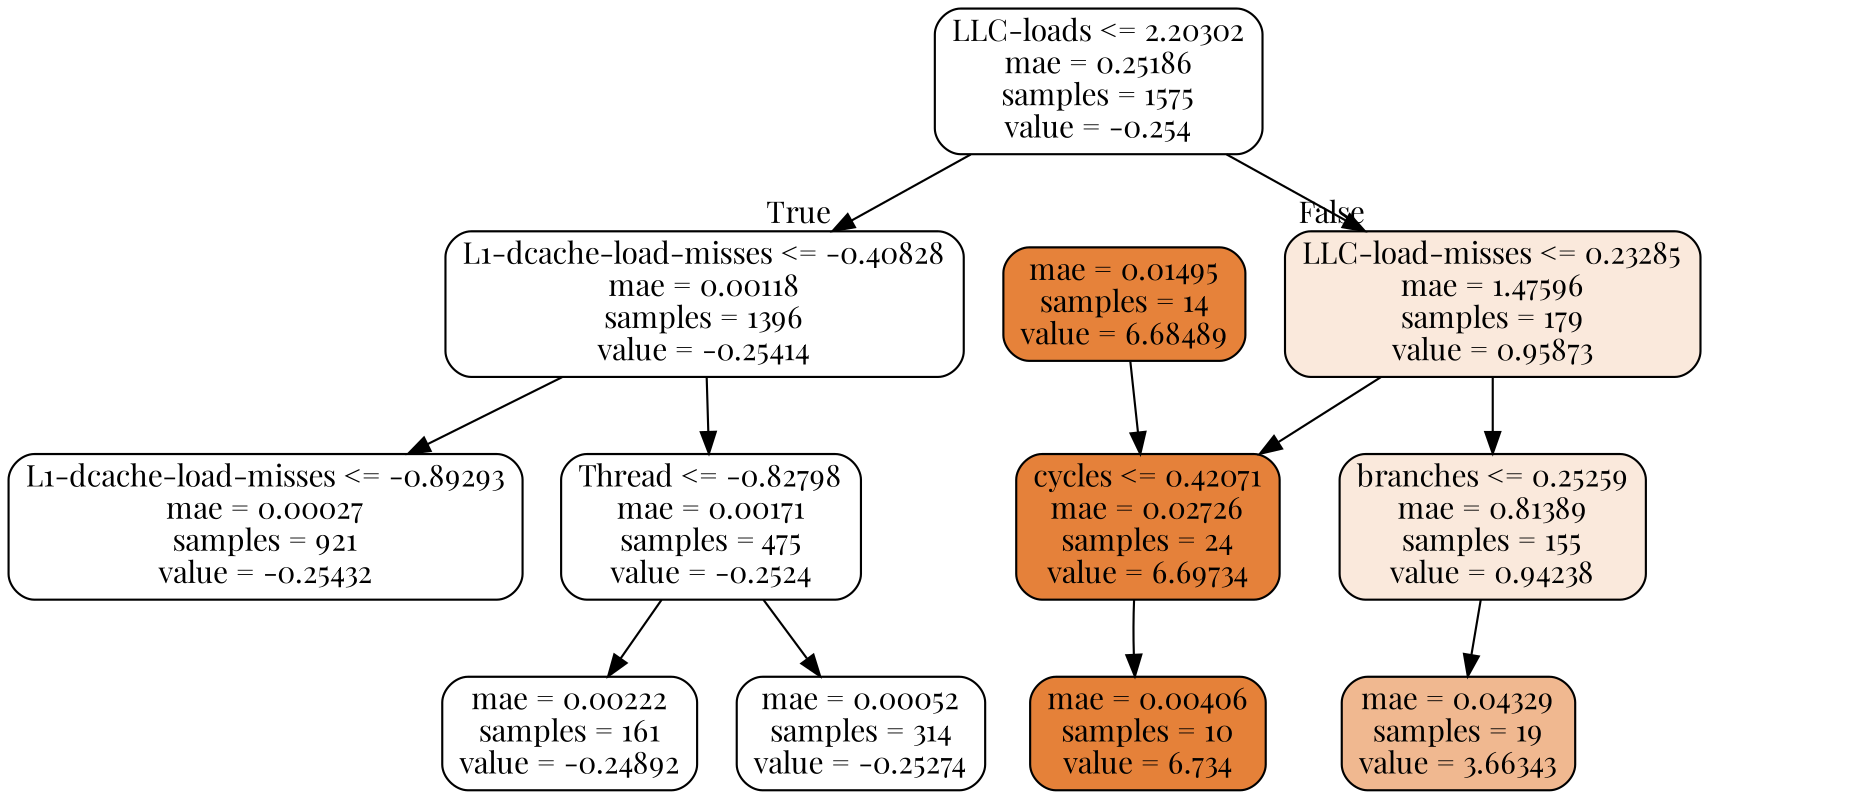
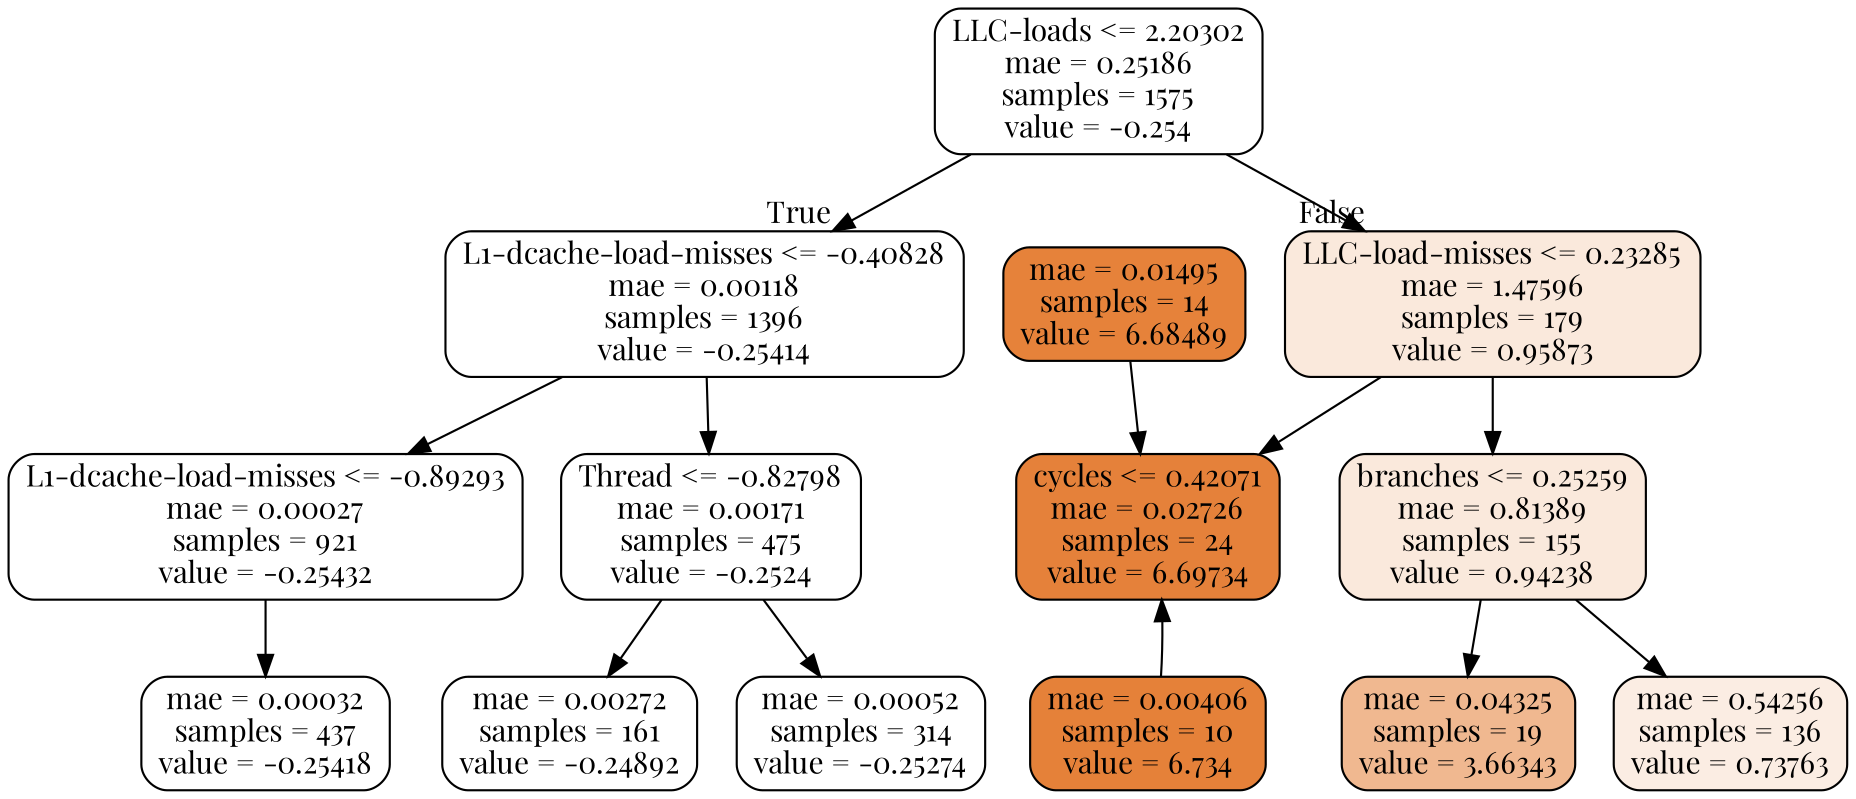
(1133, 627) -> (1162, 649)
none -> (266, 734)
(570, 734) -> (570, 734)
(1458, 734) -> (1458, 734)
none -> (1730, 734)
